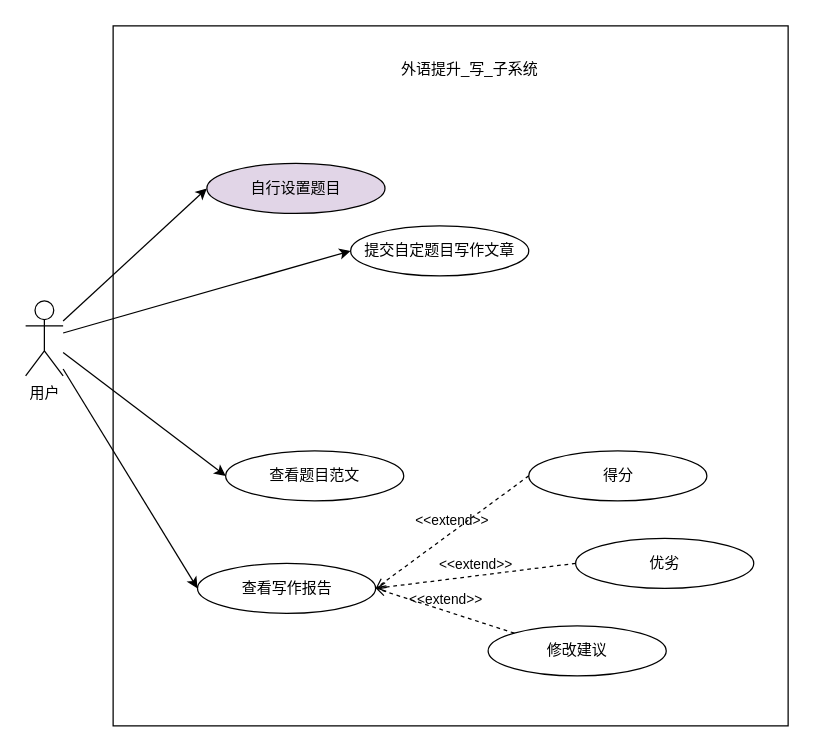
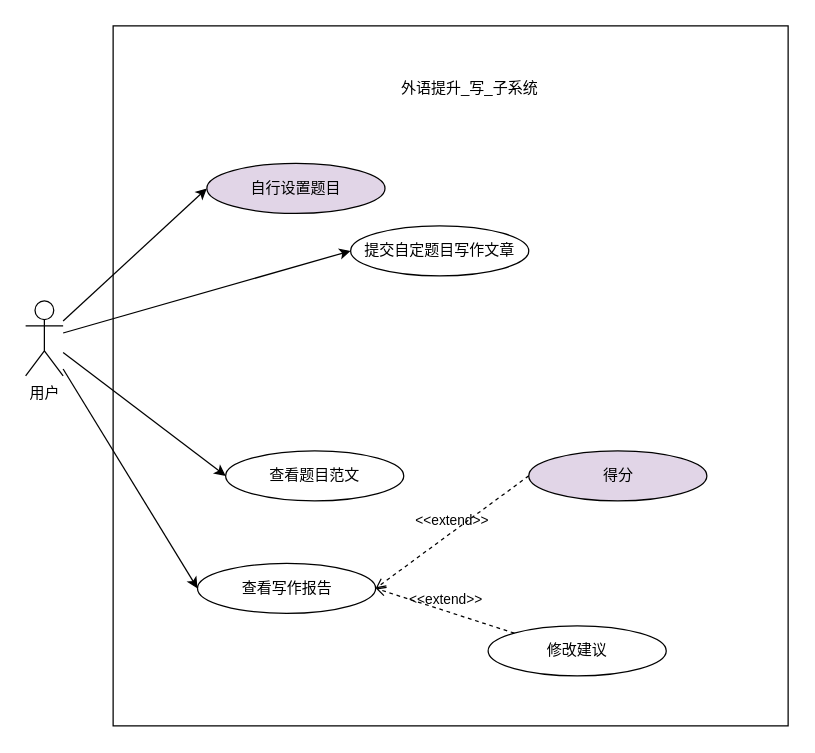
(469, 69) -> (469, 88)
(618, 476) -> (618, 476)
(665, 563) -> none
(479, 575) -> none
